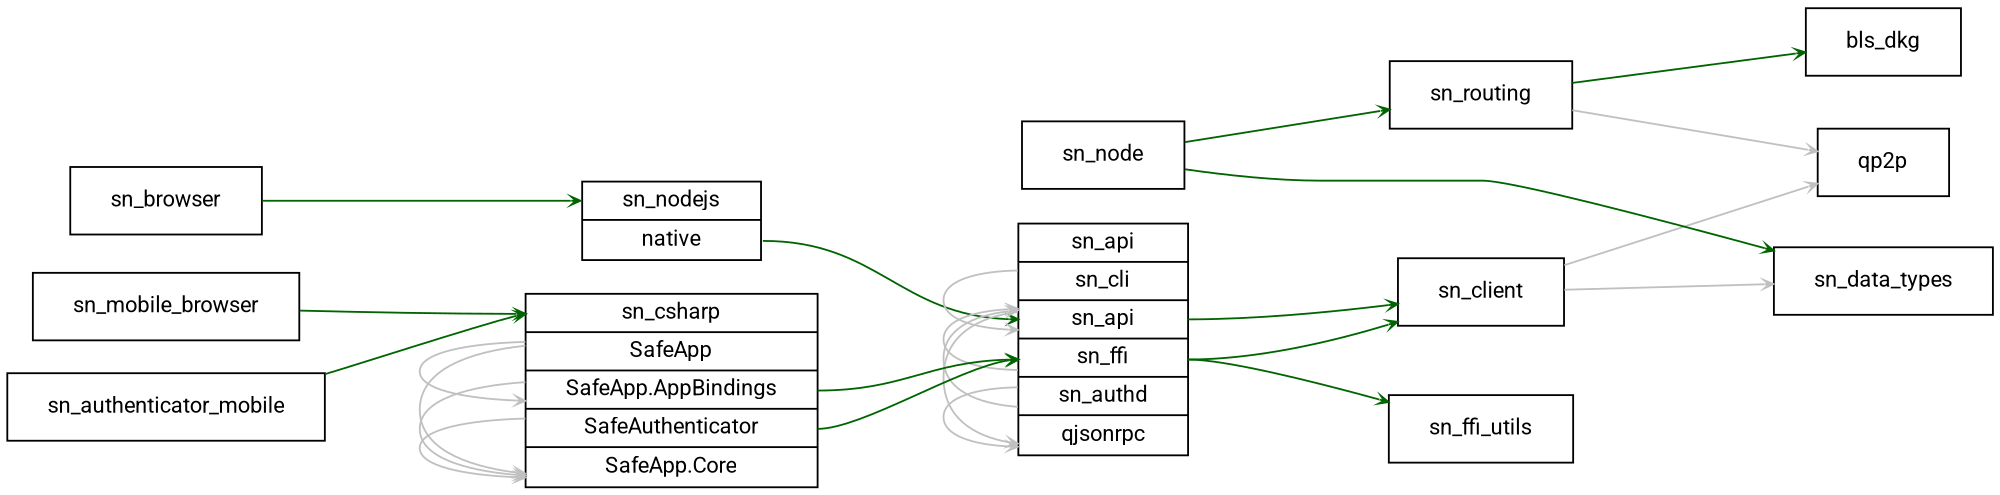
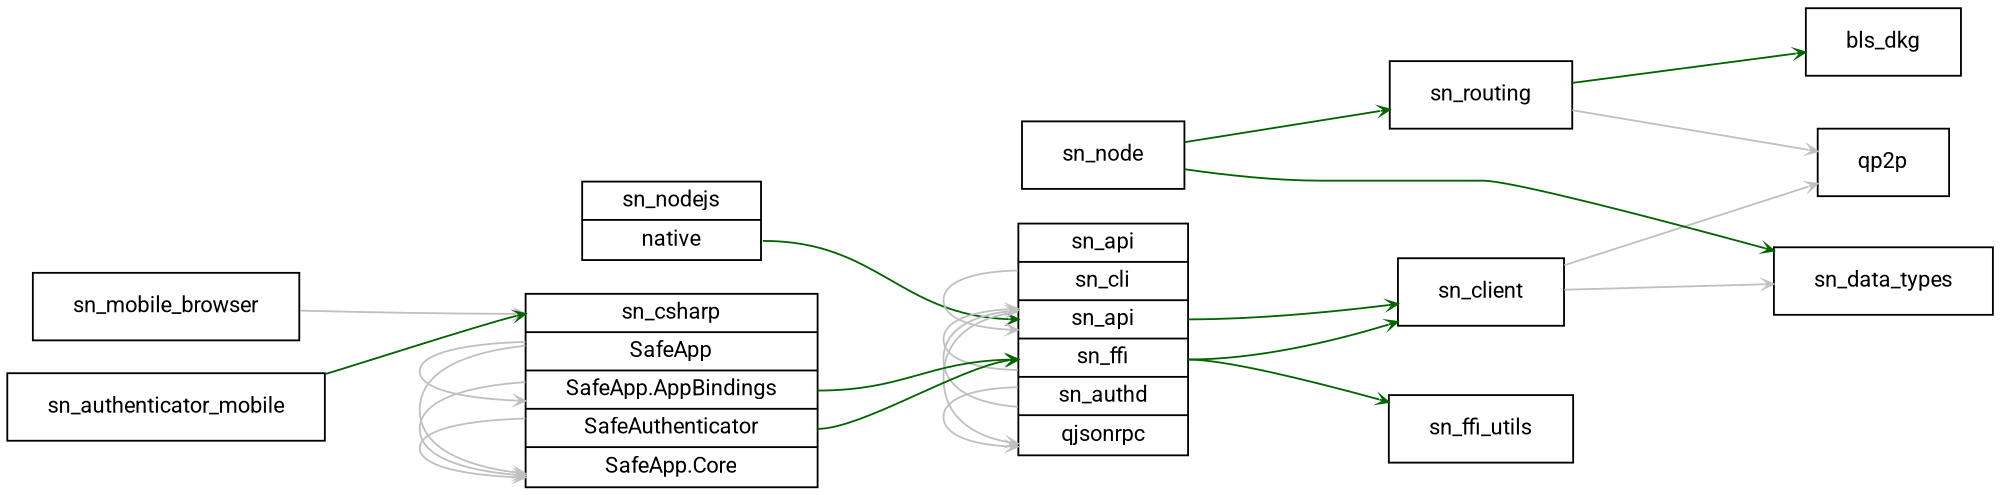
(166, 201) -> none
(408, 313) -> (408, 313)
